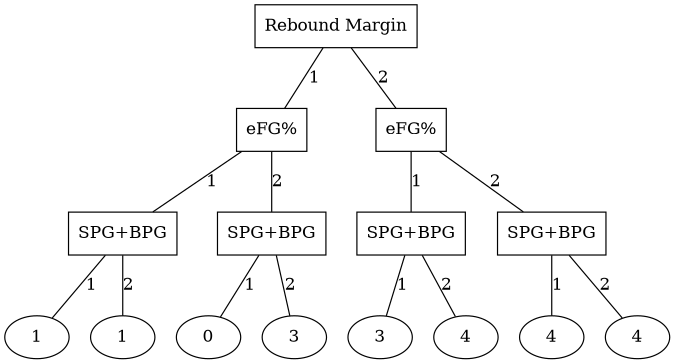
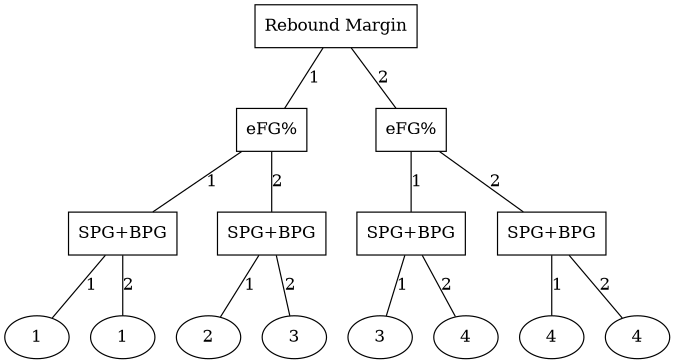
(209, 337) -> (209, 337)
